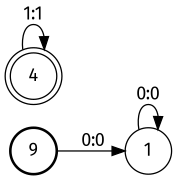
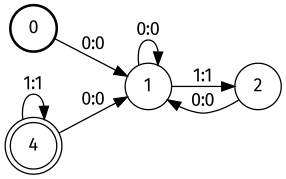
none -> (258, 86)
none -> (87, 118)
(34, 151) -> (34, 28)
